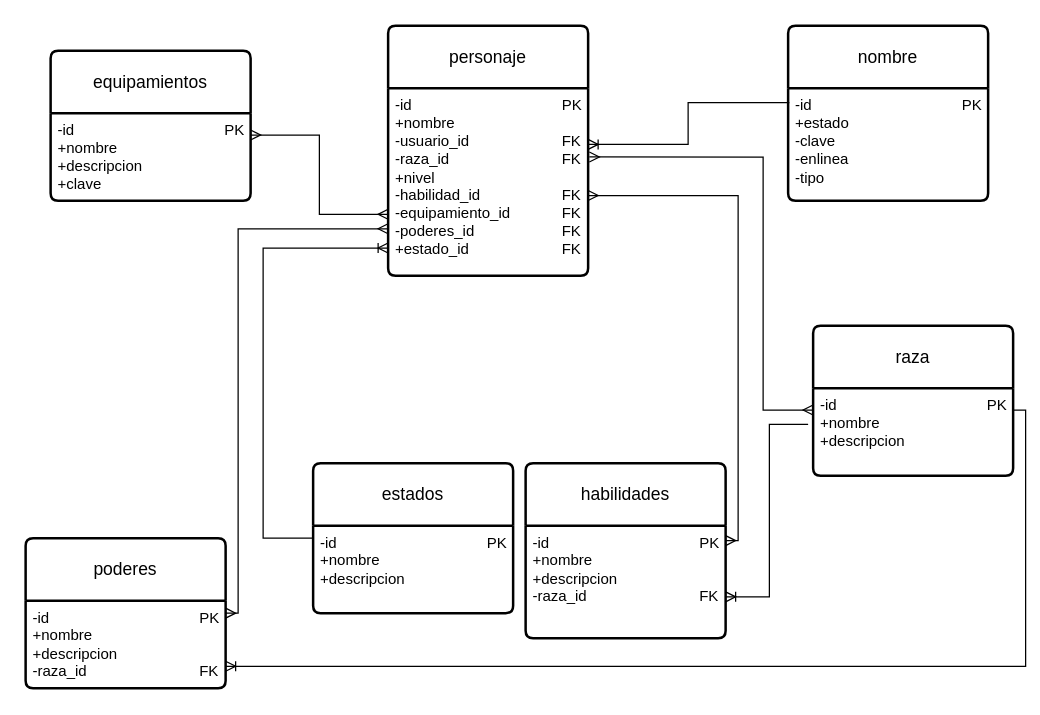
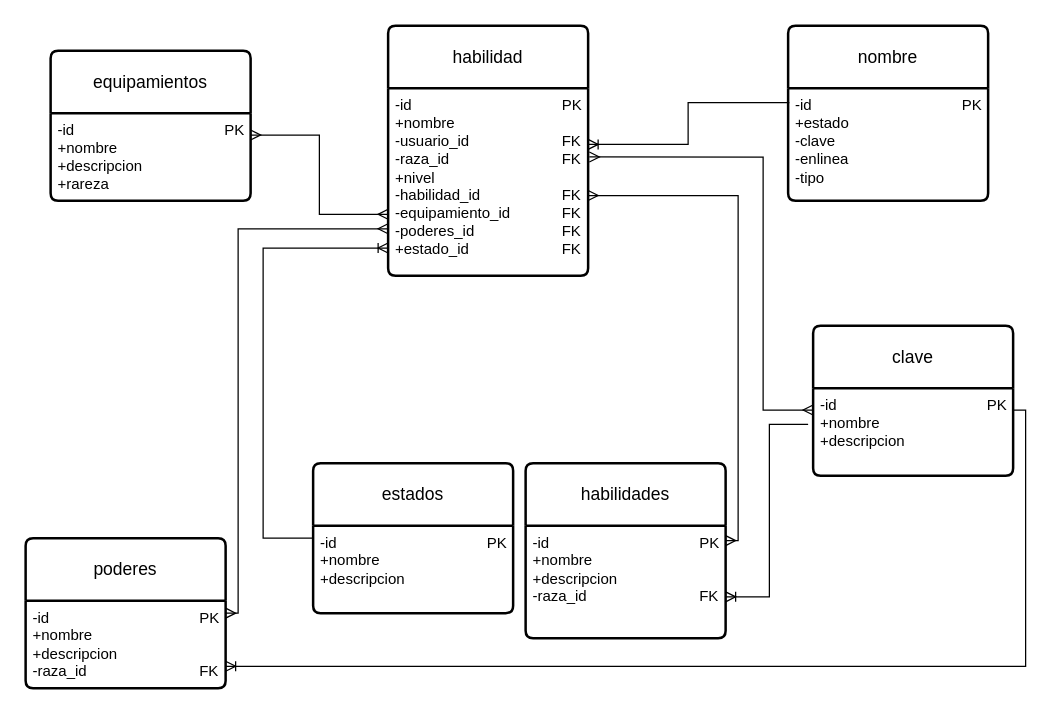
(488, 57) -> (488, 57)
(105, 158) -> (105, 158)
(913, 357) -> (913, 357)
